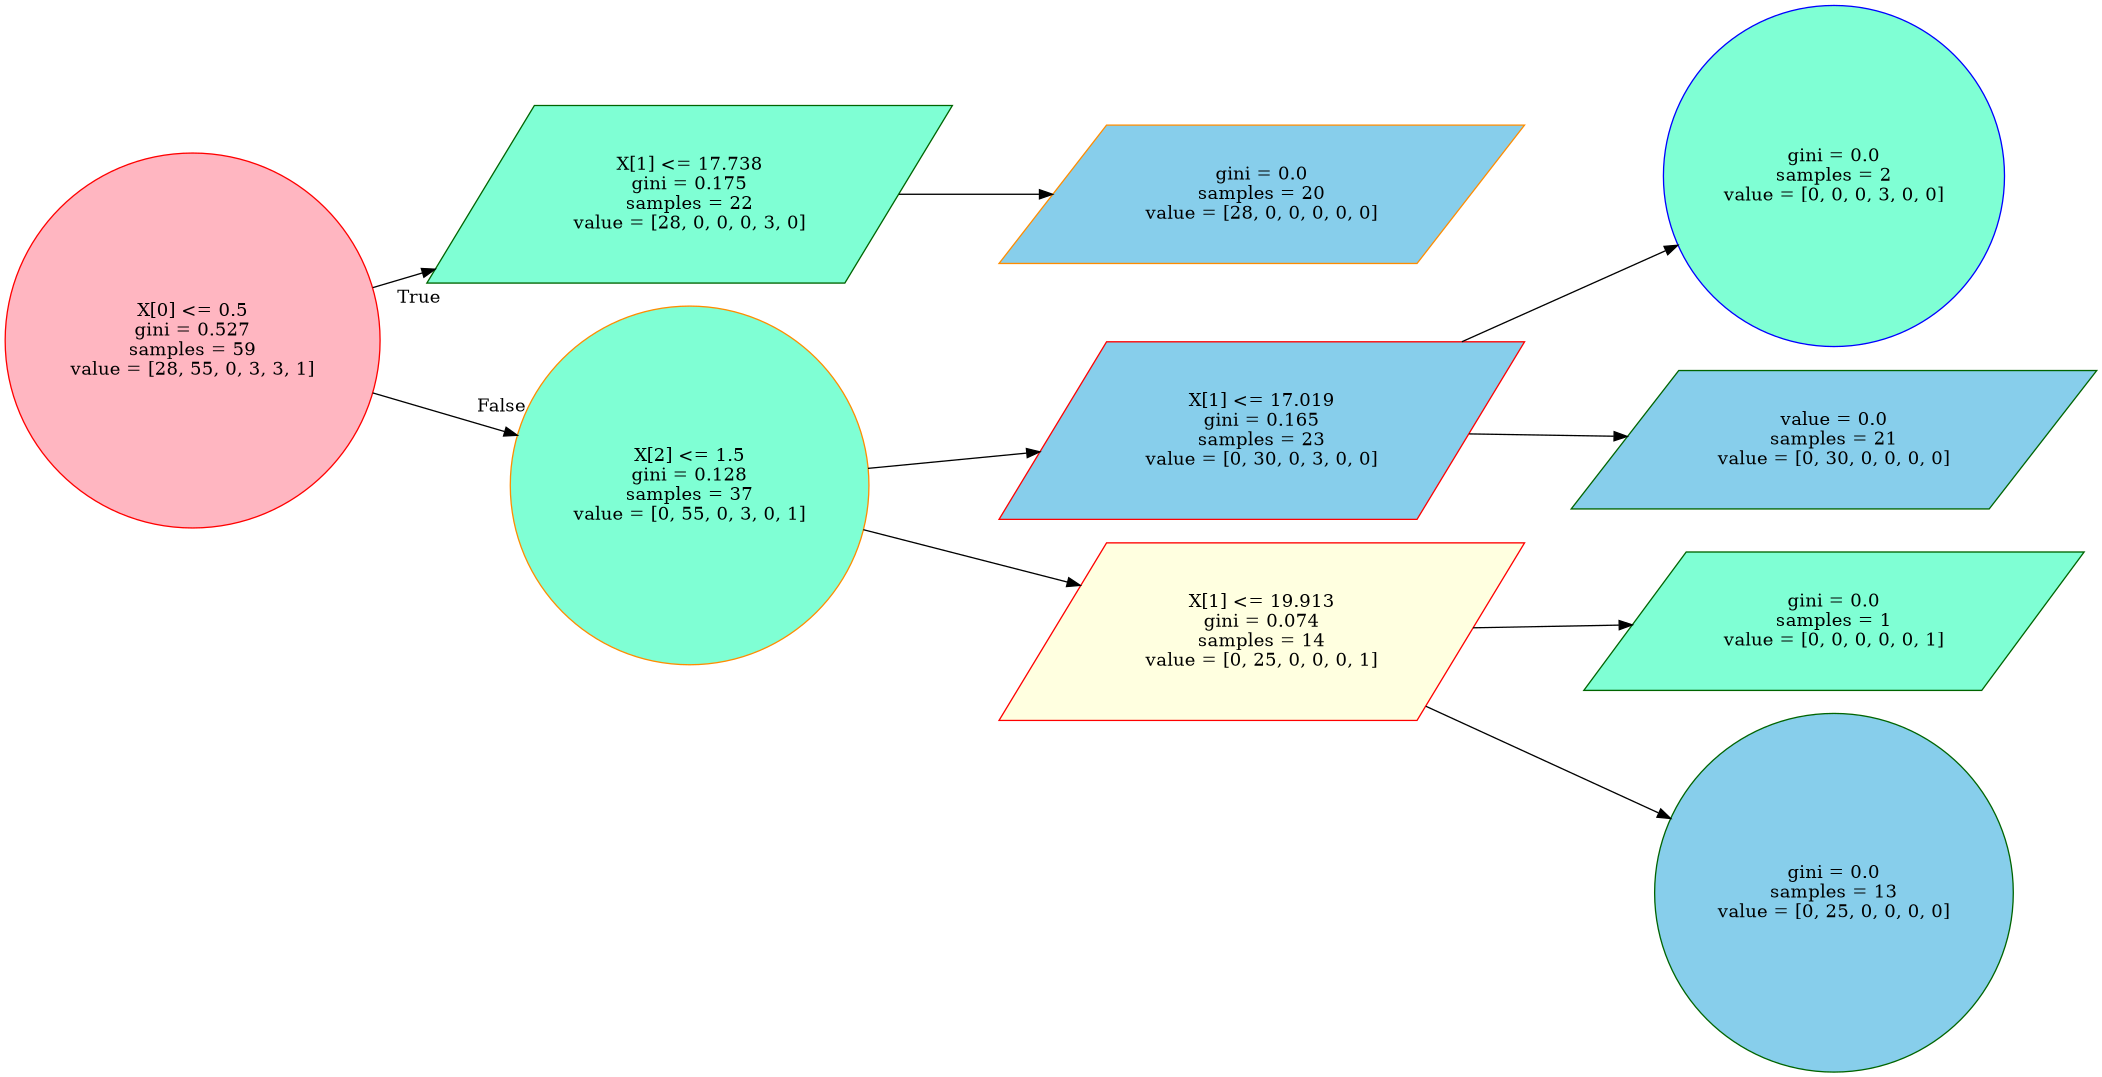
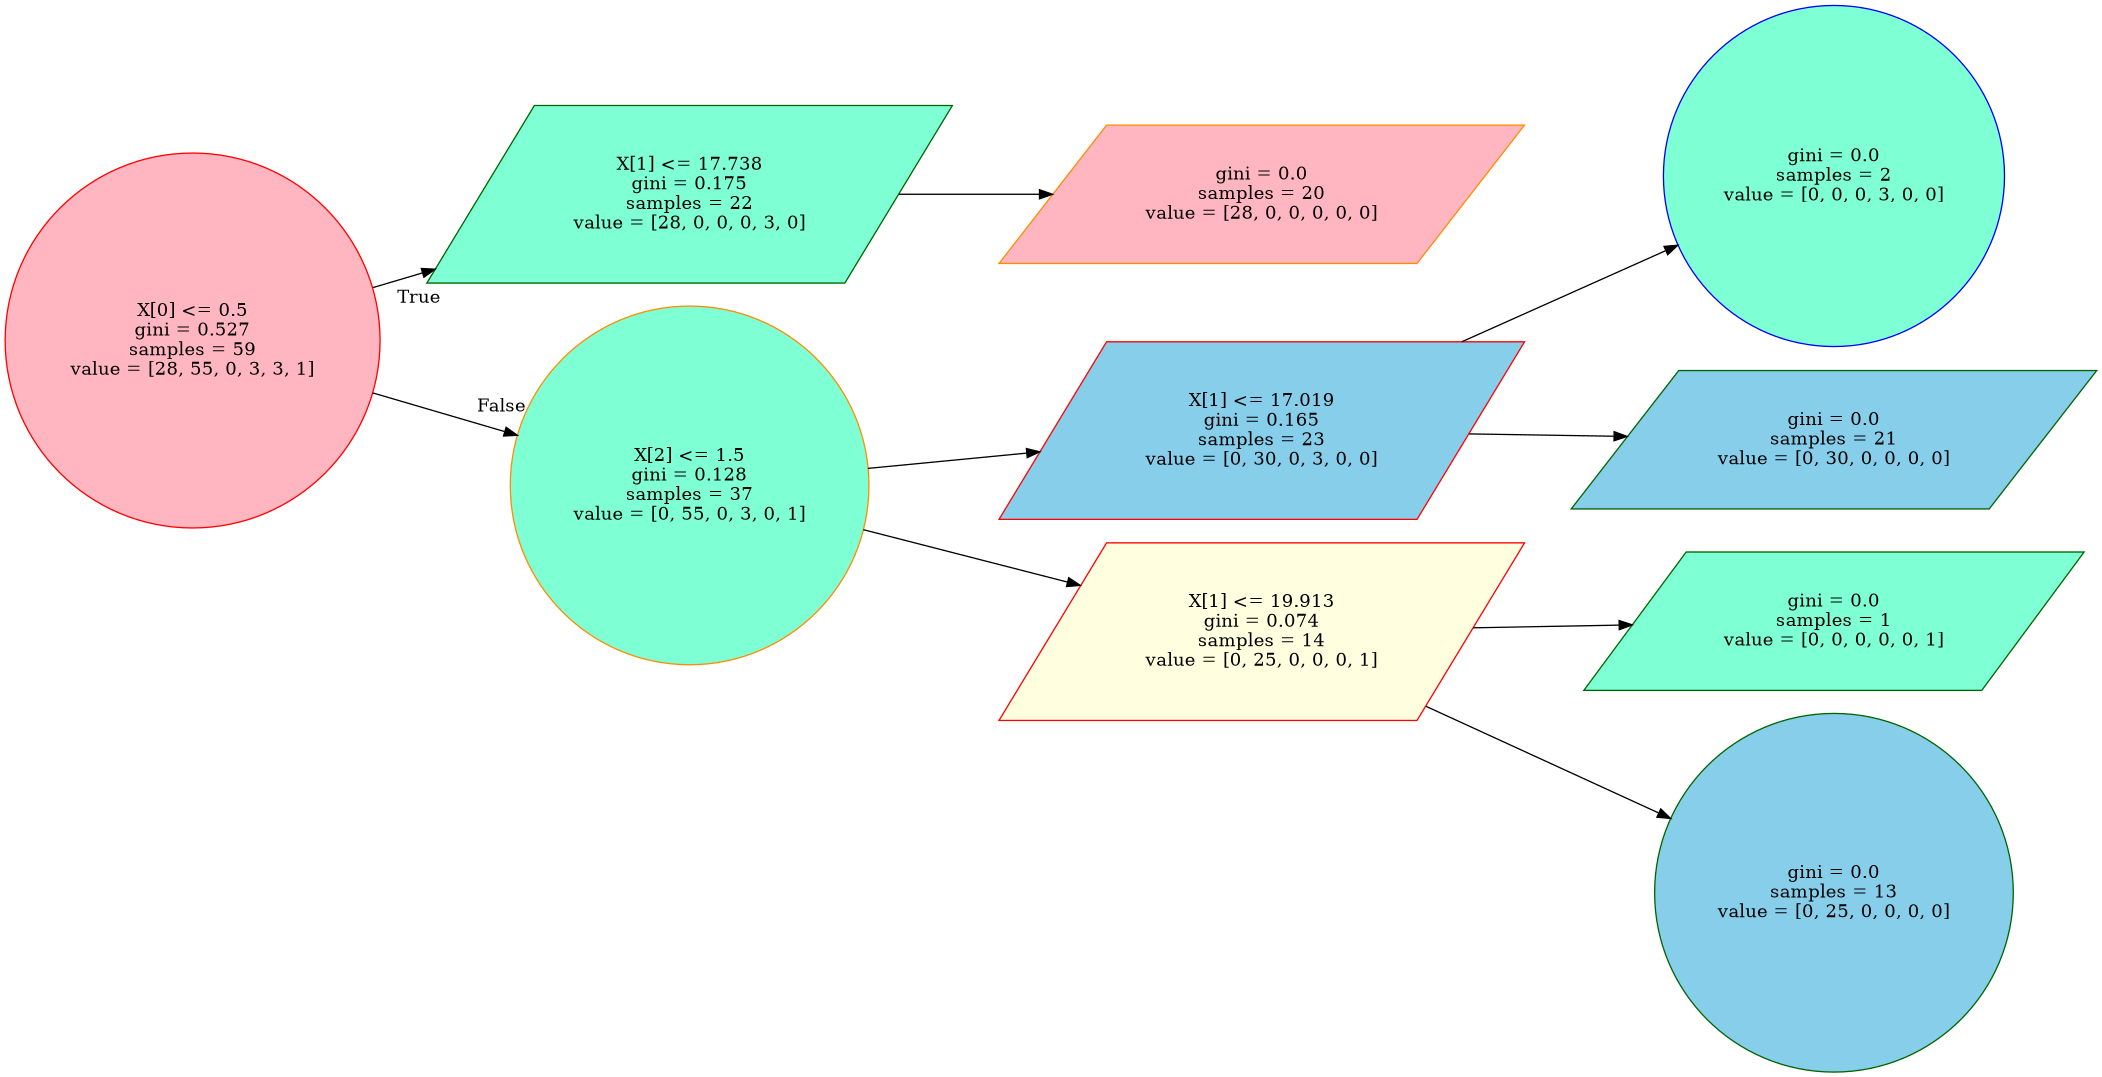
(1262, 194) -> (1262, 194)
(1834, 440) -> (1834, 440)
